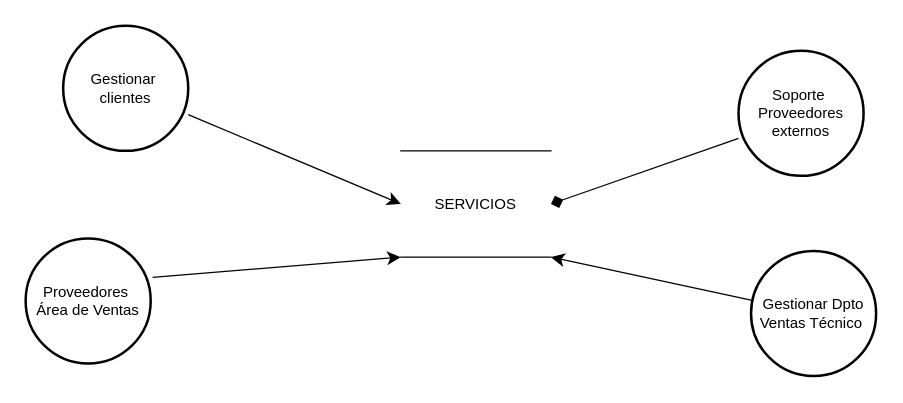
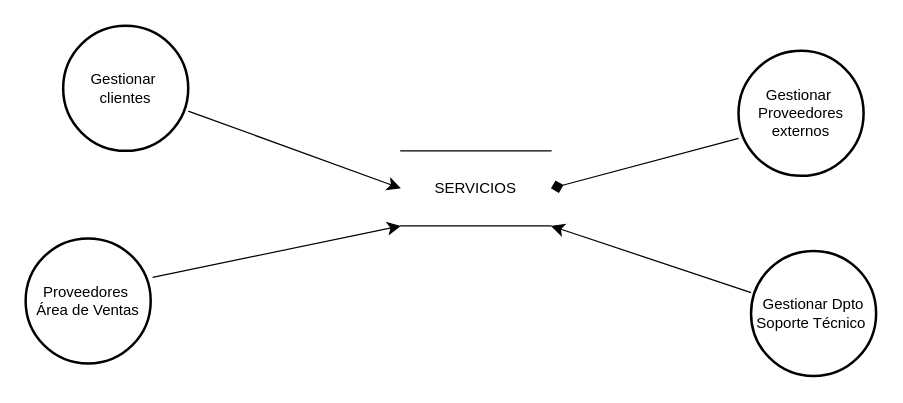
(801, 113) -> (801, 113)
(476, 204) -> (476, 188)
(813, 313) -> (813, 313)
